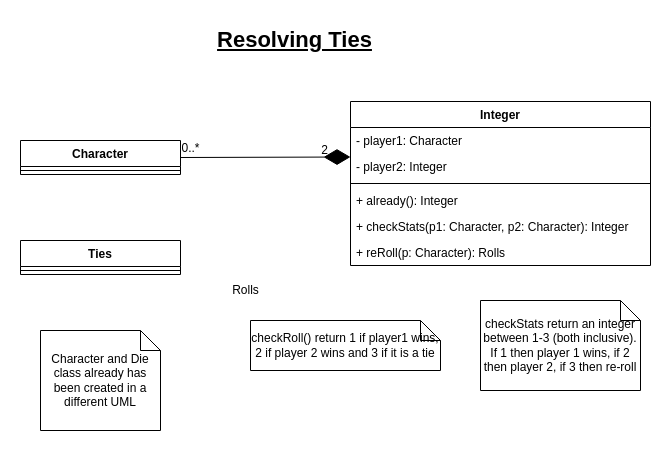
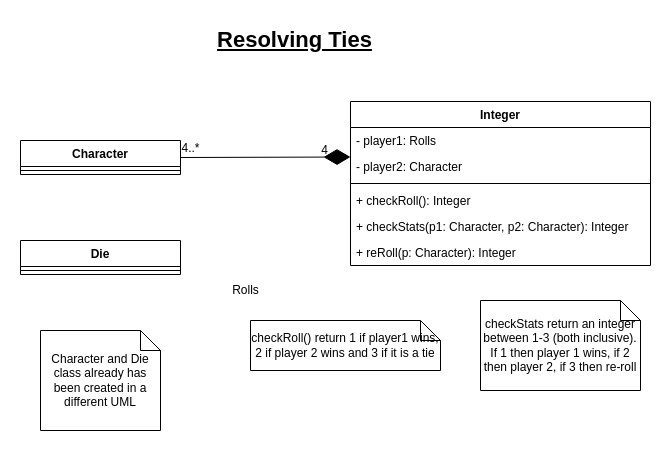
(417, 141) -> (400, 141)
(191, 146) -> (191, 146)
(325, 151) -> (325, 151)
(410, 167) -> (417, 167)
(417, 201) -> (422, 201)
(439, 253) -> (449, 253)
(100, 254) -> (100, 254)
